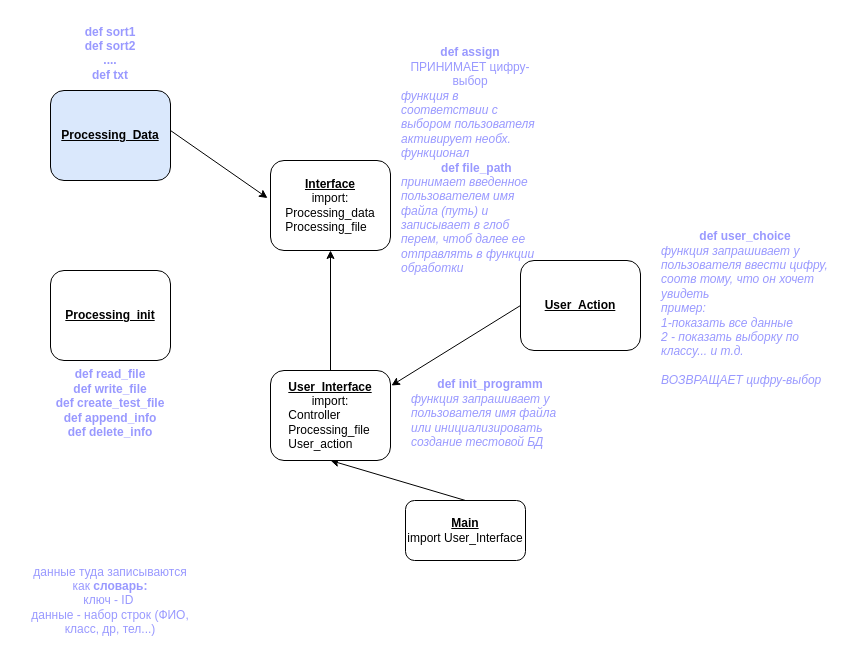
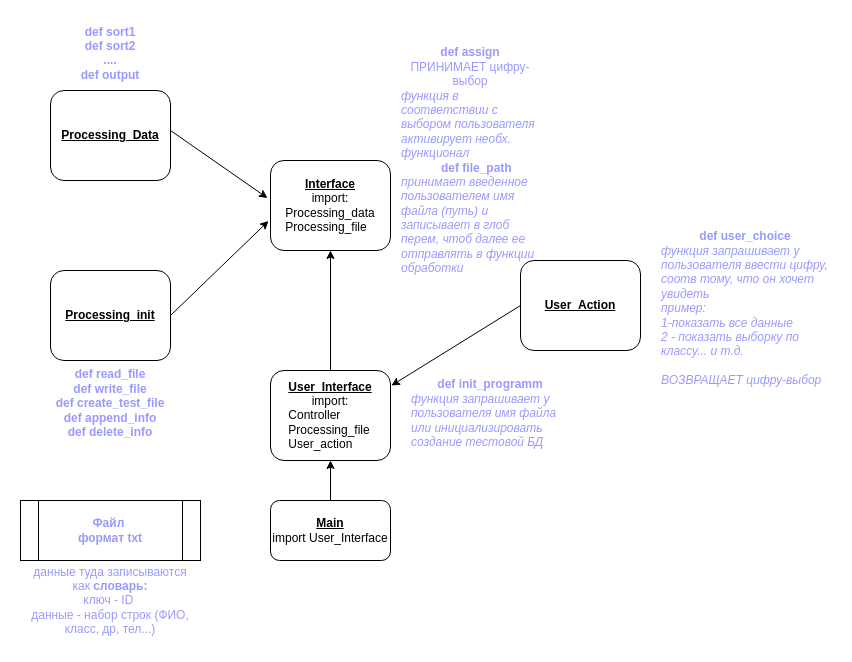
(111, 61) -> (111, 61)
(111, 136) -> (111, 136)
none -> (217, 271)
none -> (111, 531)
(466, 531) -> (331, 531)
